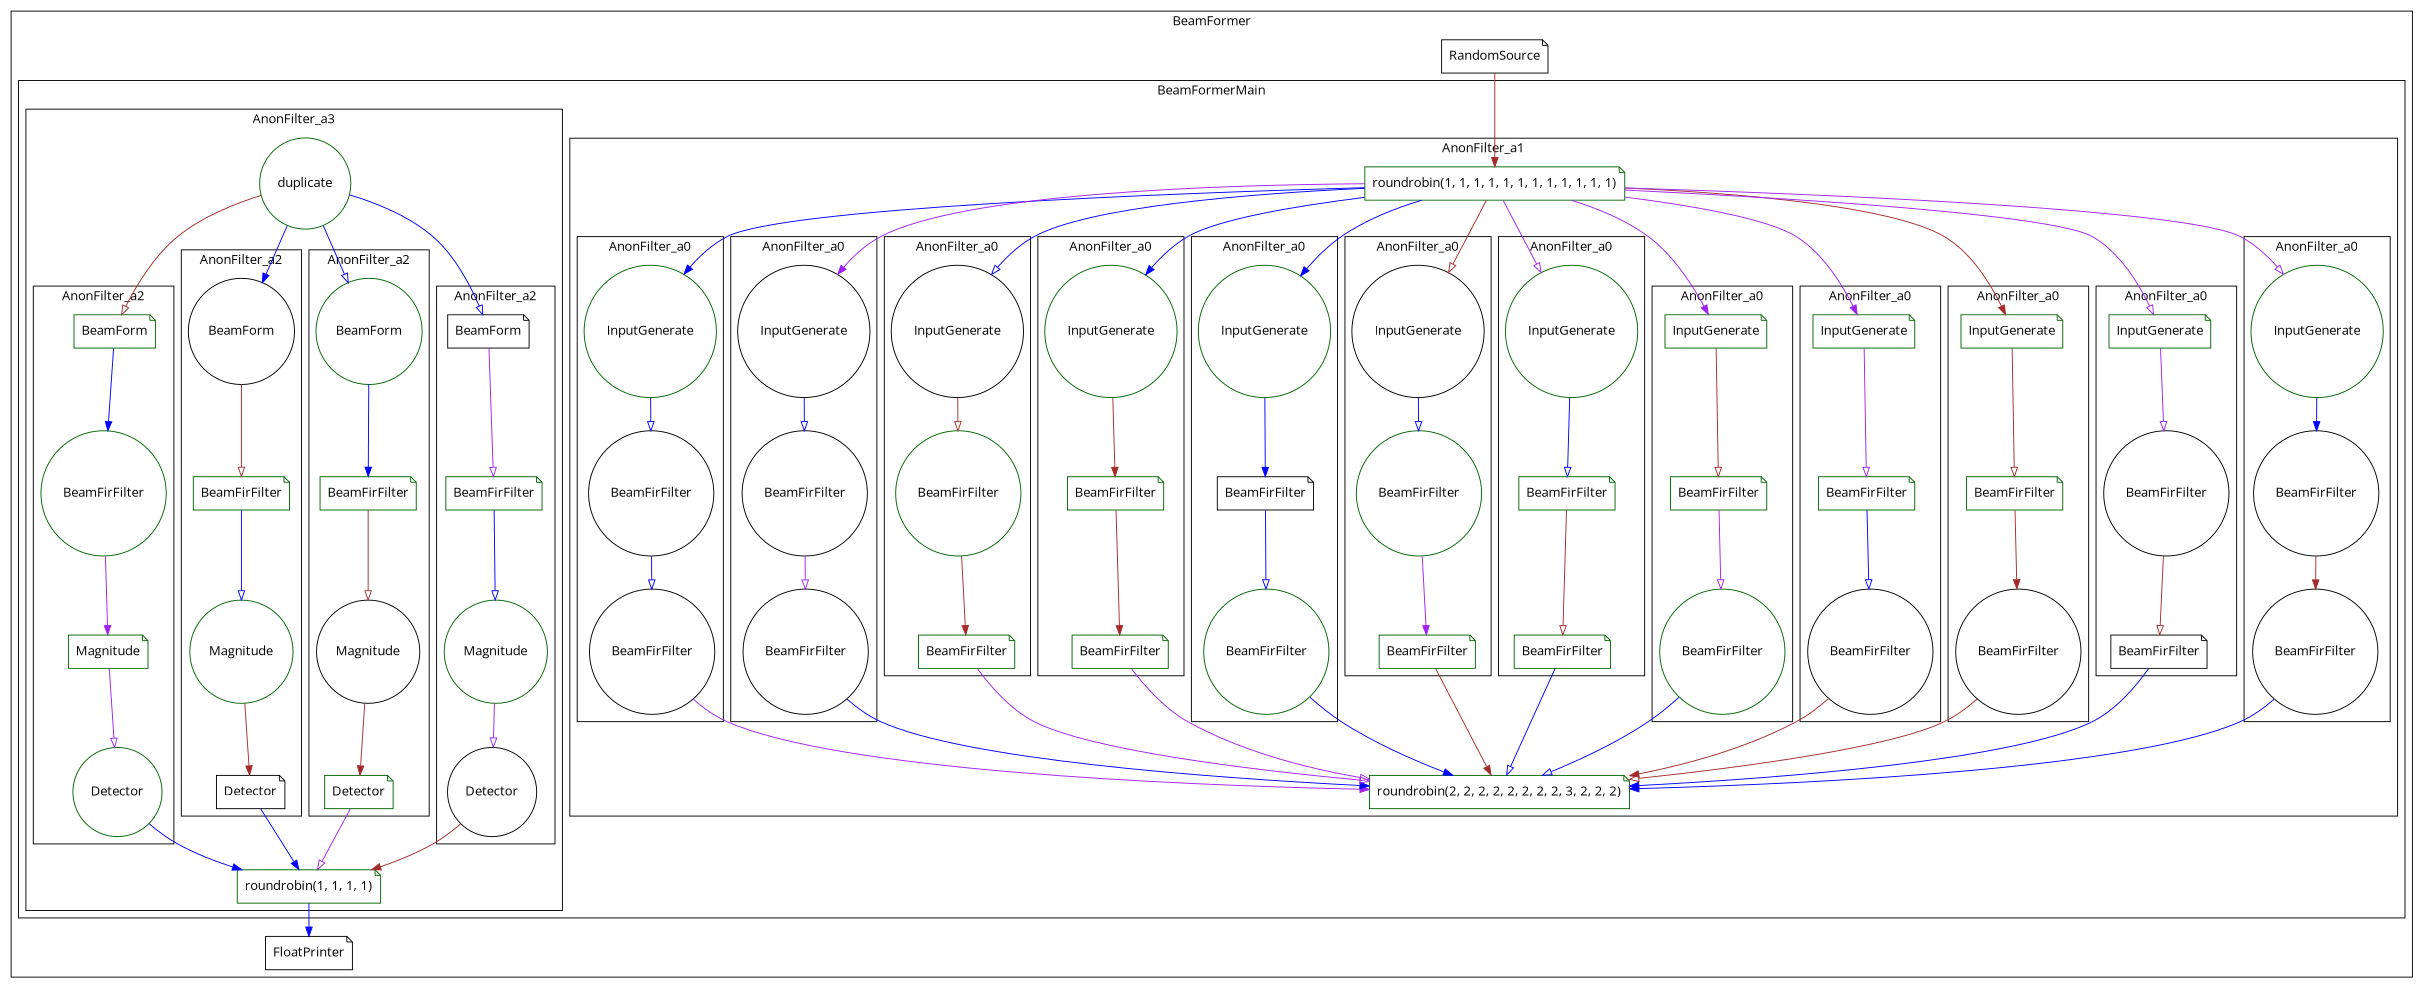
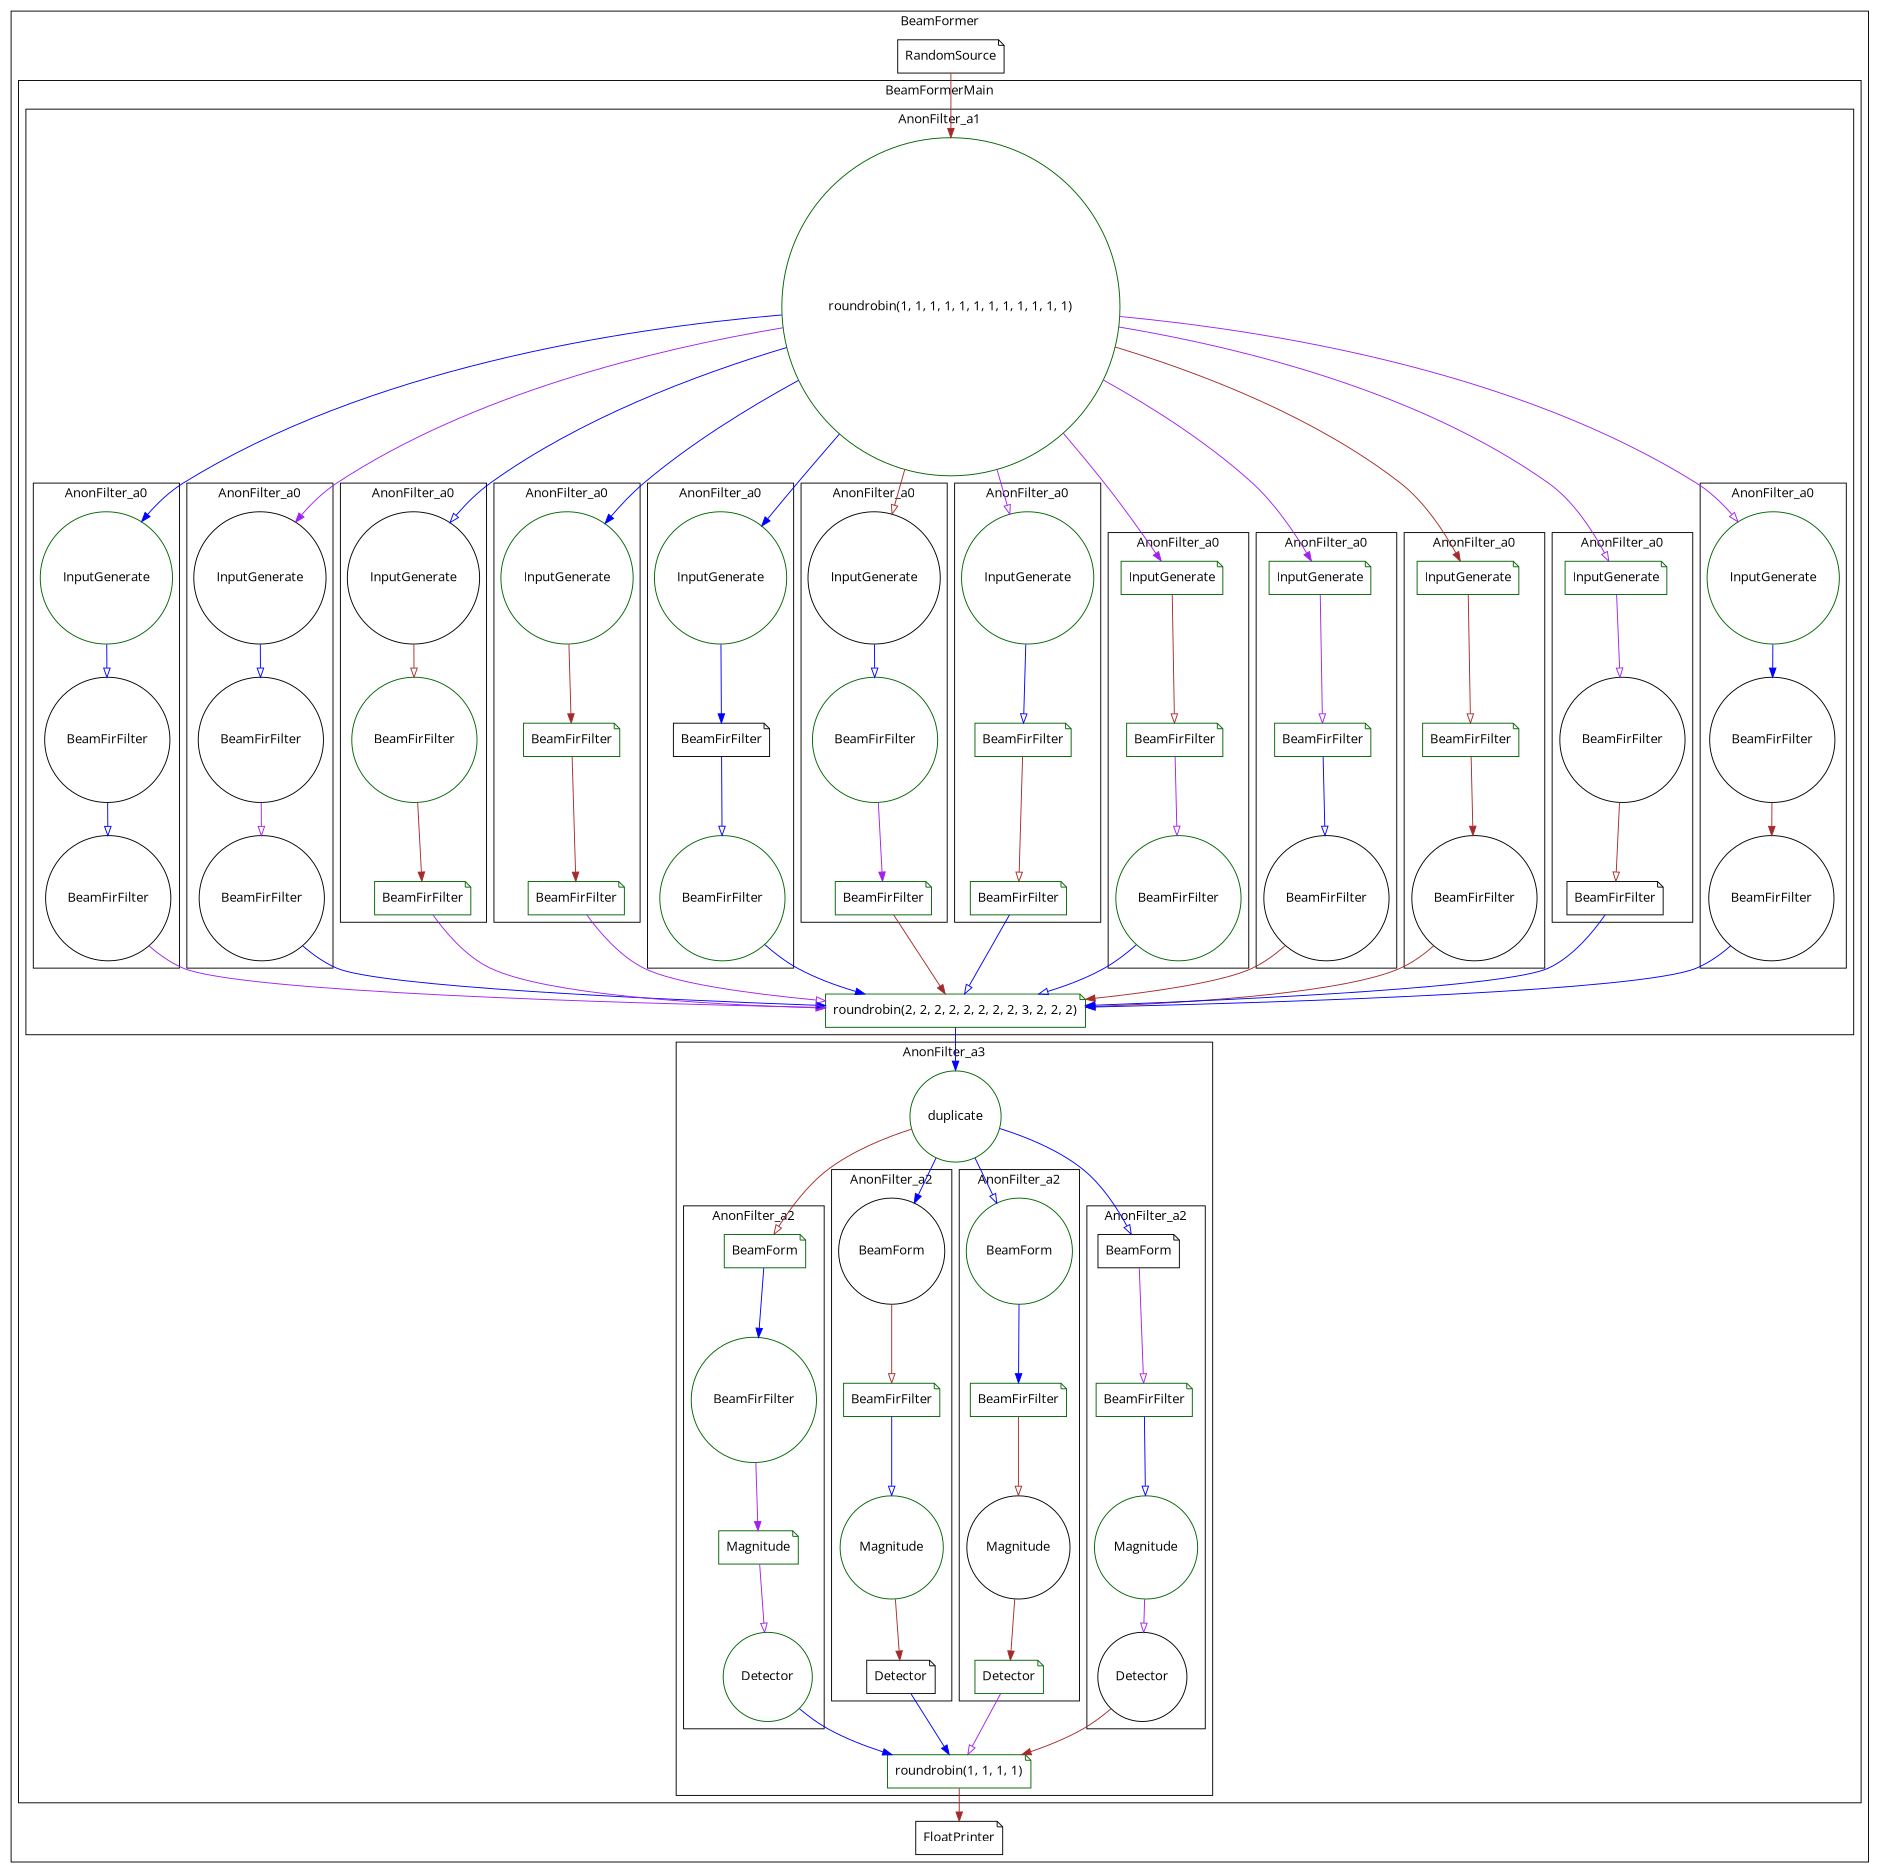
(1495, 183) -> (951, 307)
(309, 915) -> (959, 1800)
none -> (956, 1048)
